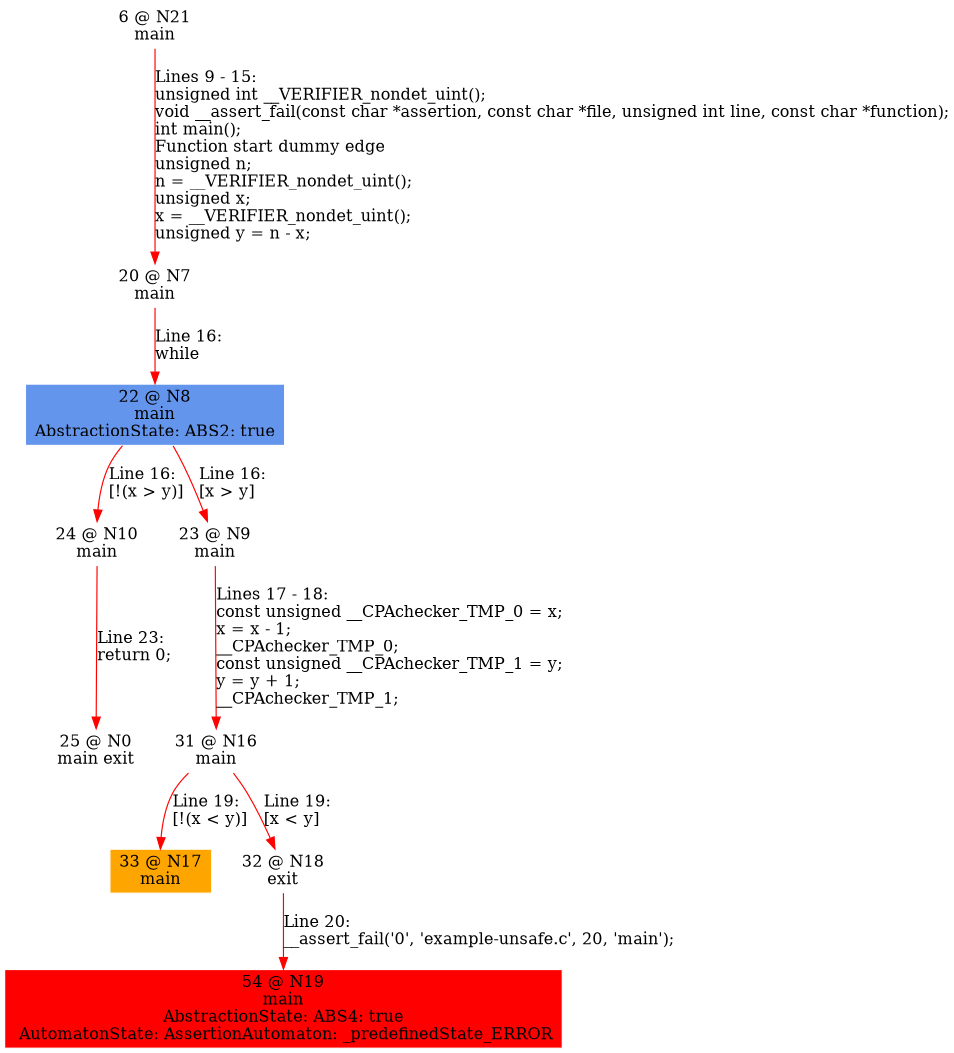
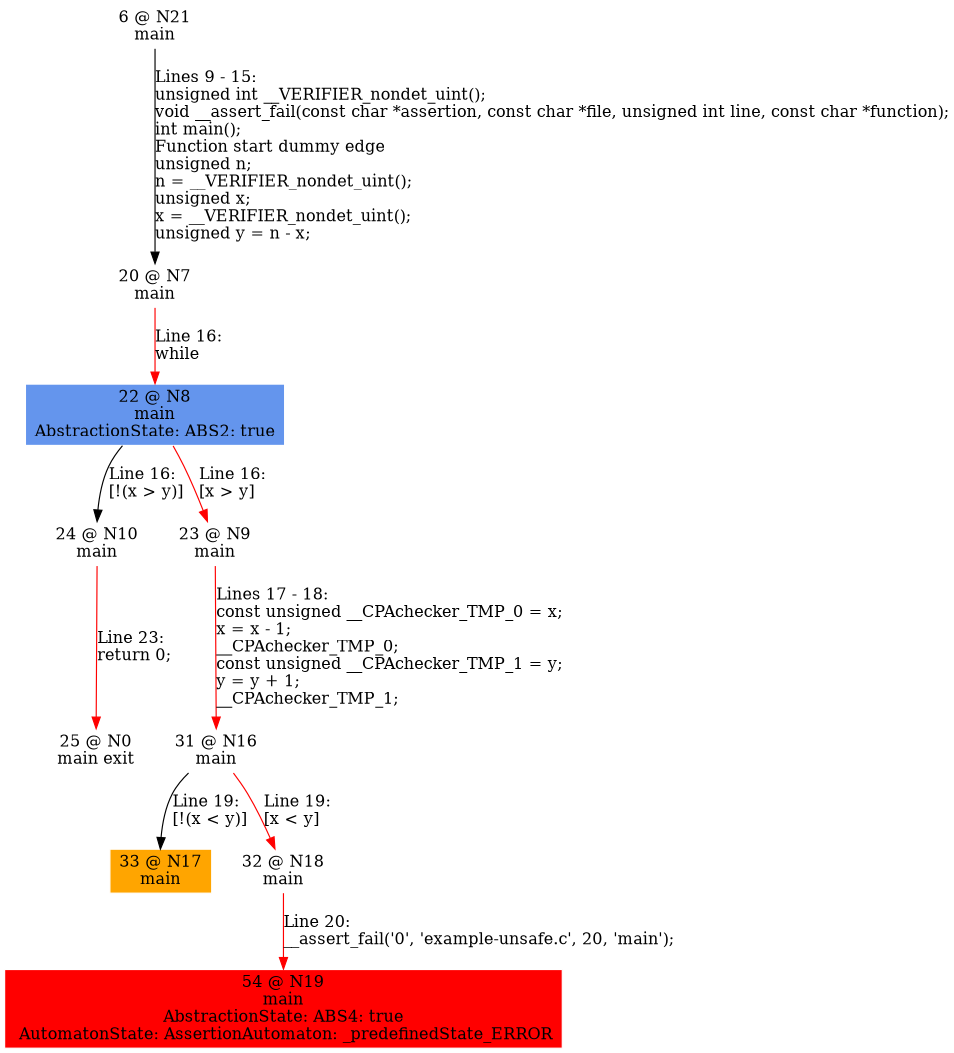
(155, 150) -> (155, 150)
(105, 476) -> (105, 476)
(169, 802) -> (169, 802)
(283, 871) -> (283, 871)
